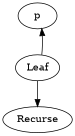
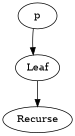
(42, 45) -> (33, 38)
